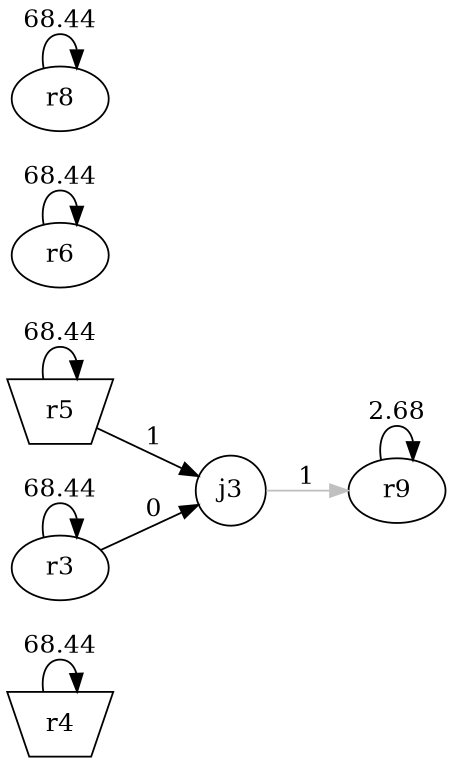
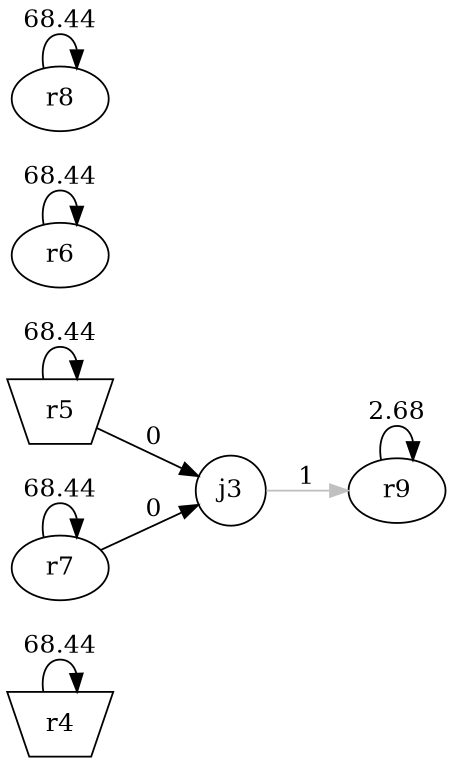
(154, 438) -> (154, 438)
(60, 568) -> (60, 568)
